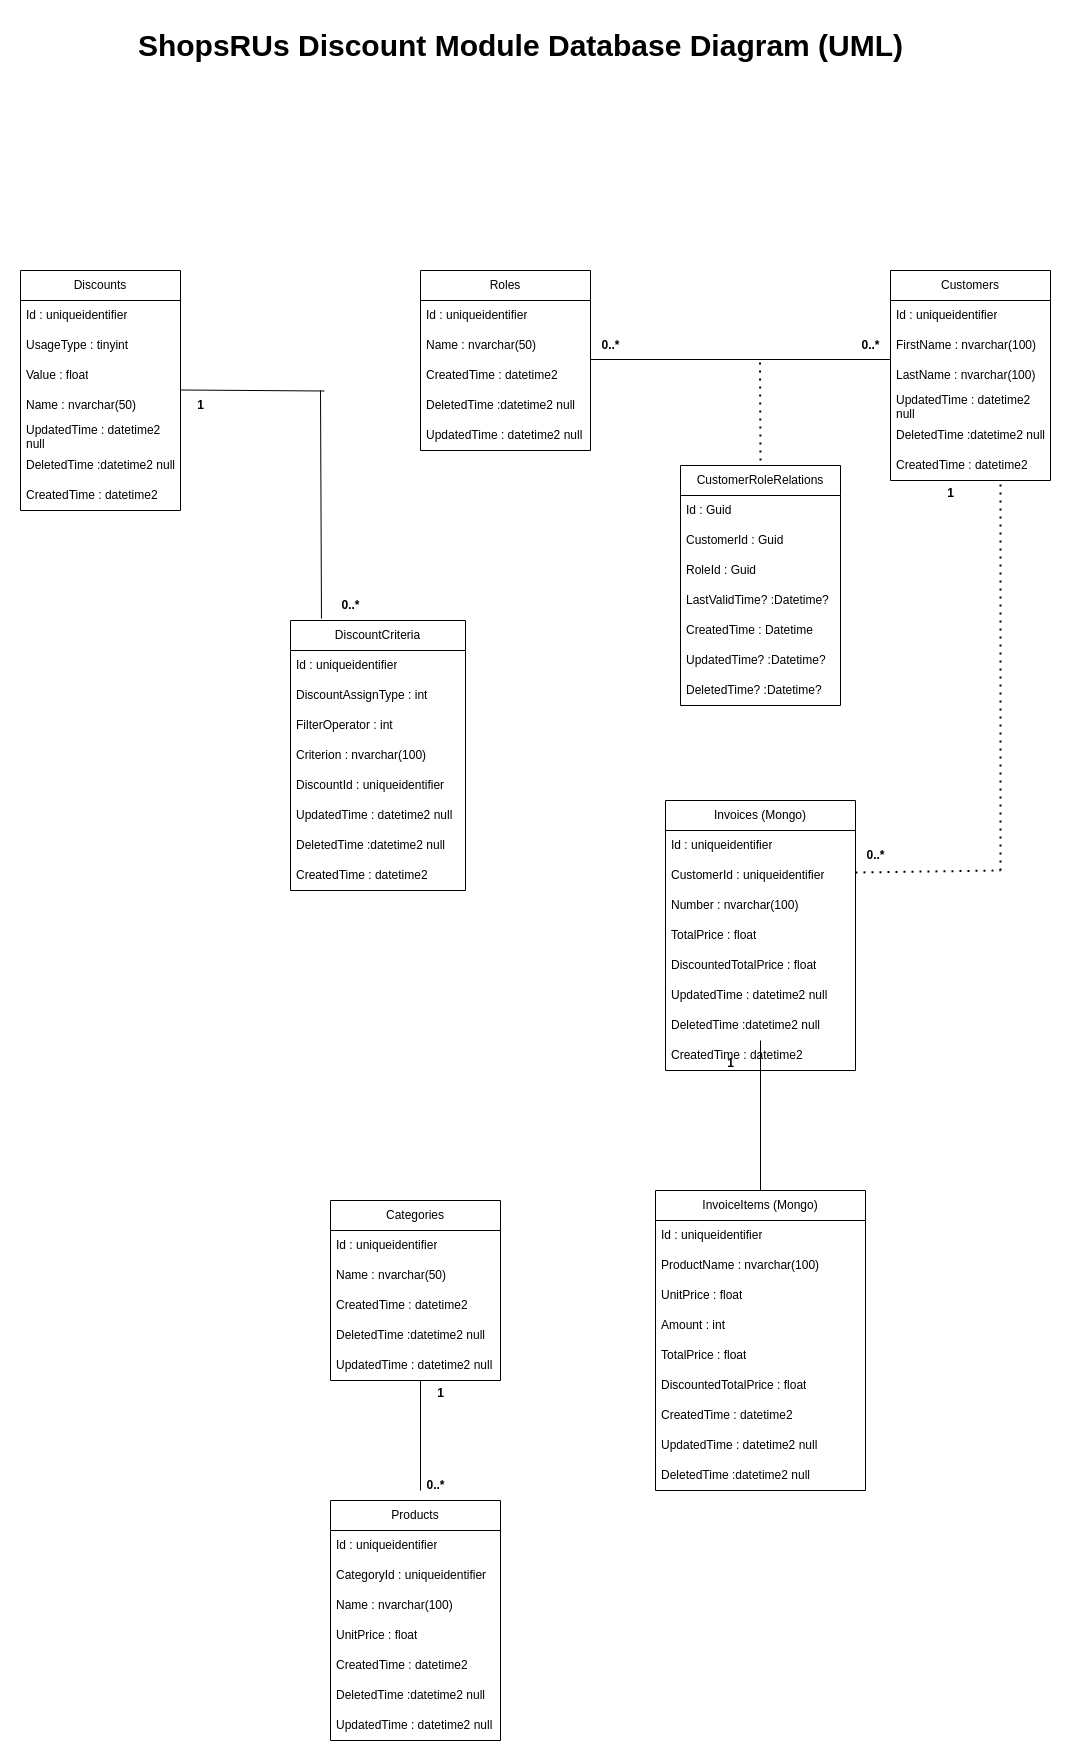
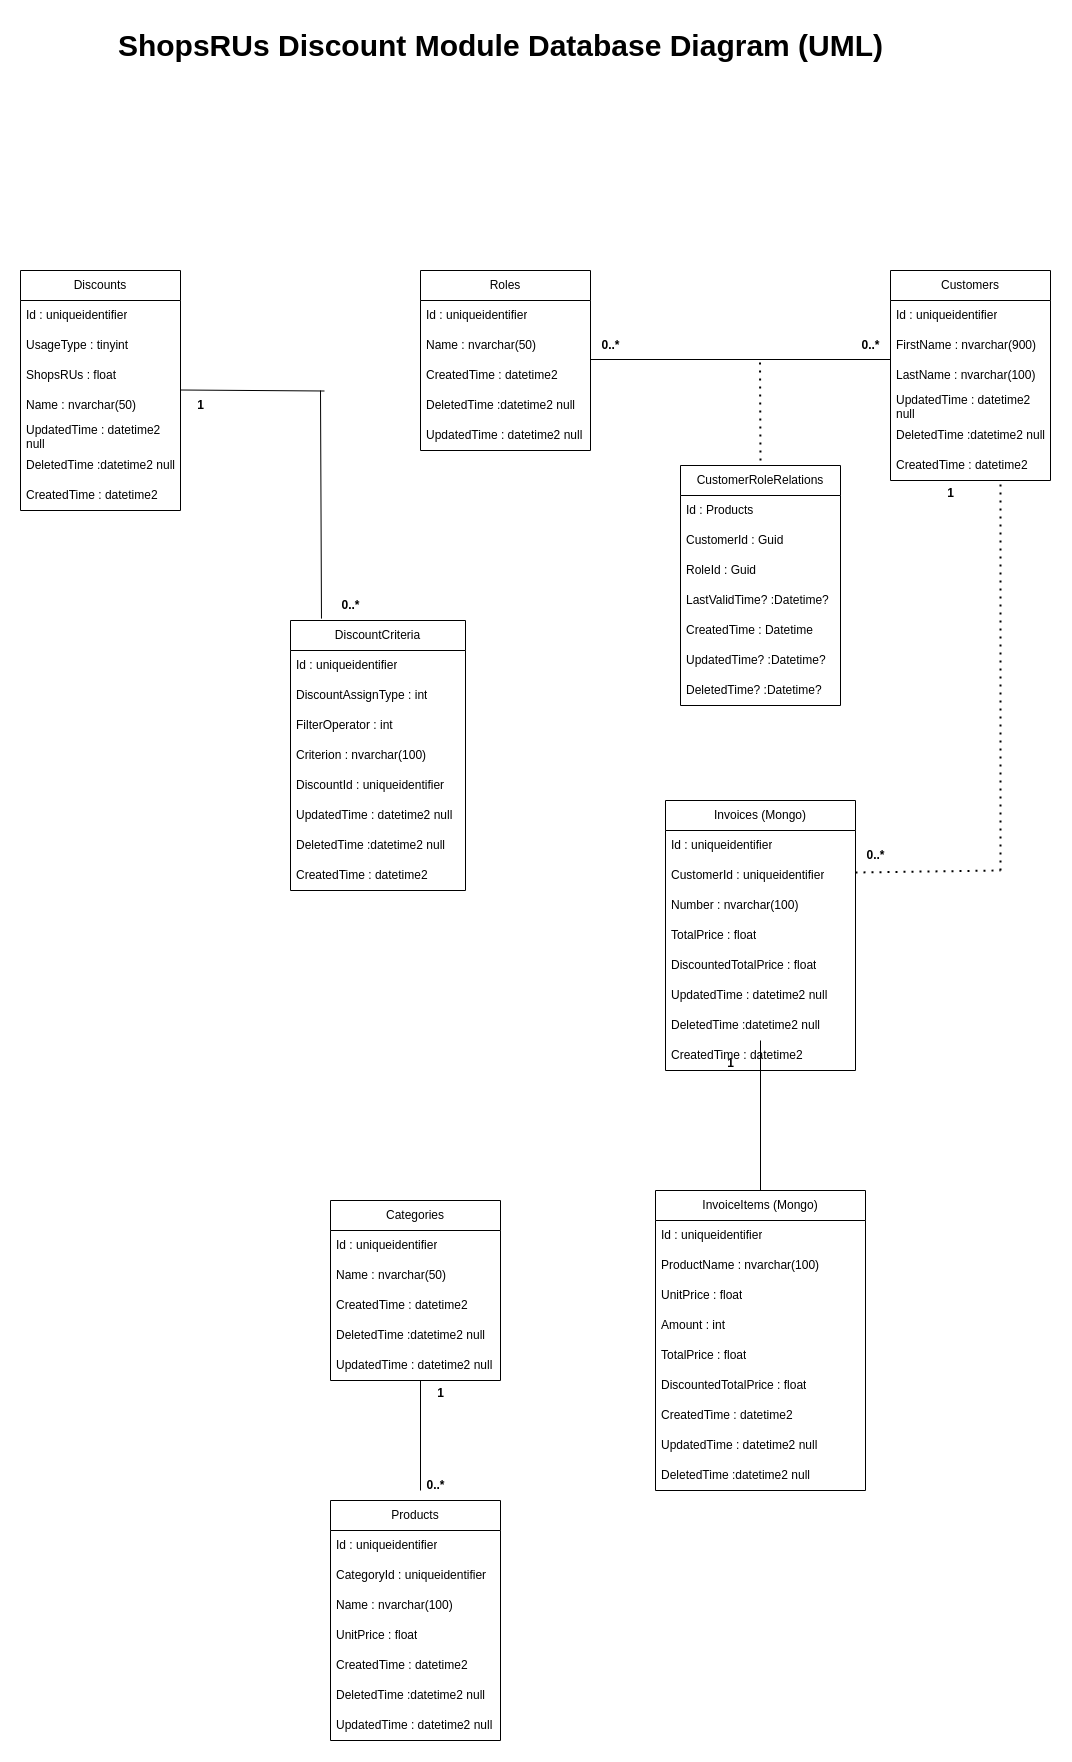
(521, 46) -> (501, 46)
(972, 346) -> (972, 346)
(64, 376) -> (76, 376)
(711, 511) -> (726, 511)
